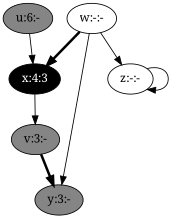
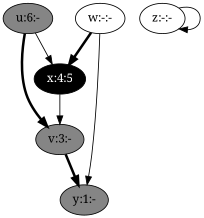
(109, 45) -> none
none -> (23, 79)
(35, 79) -> (60, 79)
(59, 200) -> (84, 200)
